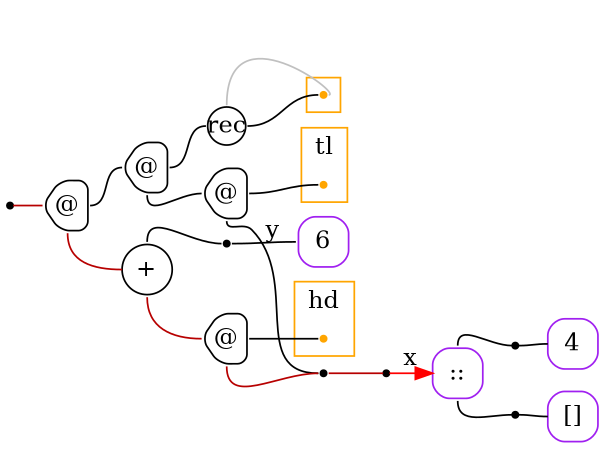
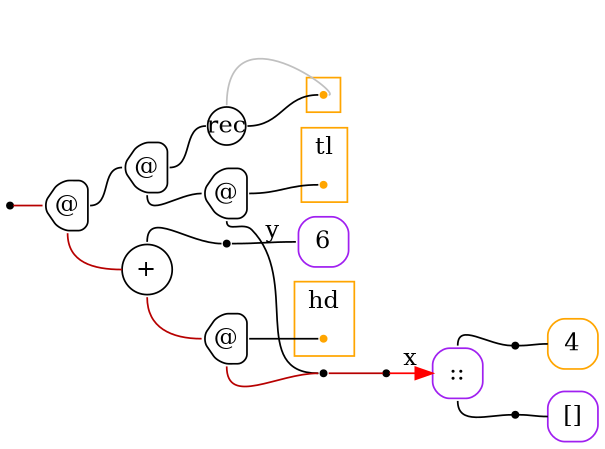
(573, 344) -> (573, 344)
